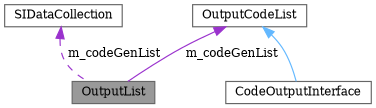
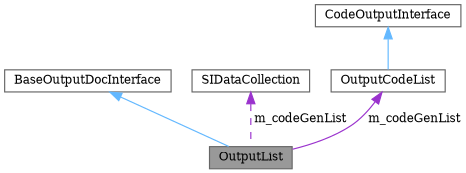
(287, 56) -> (388, 54)
none -> (88, 81)
